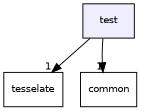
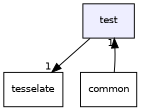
(102, 51) -> (115, 60)
